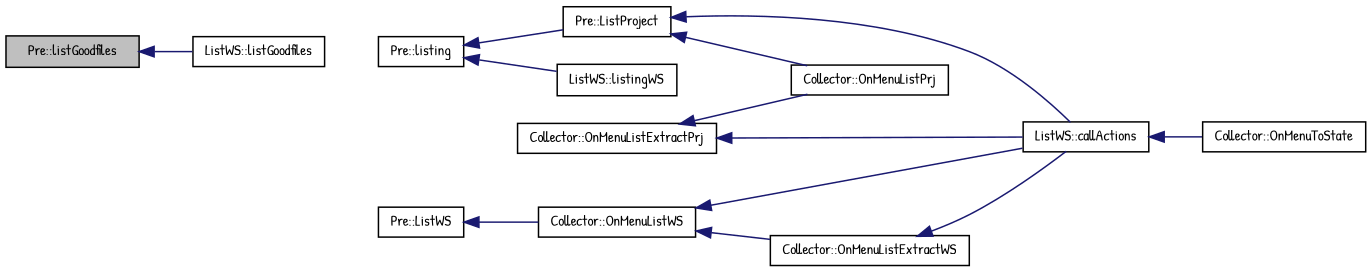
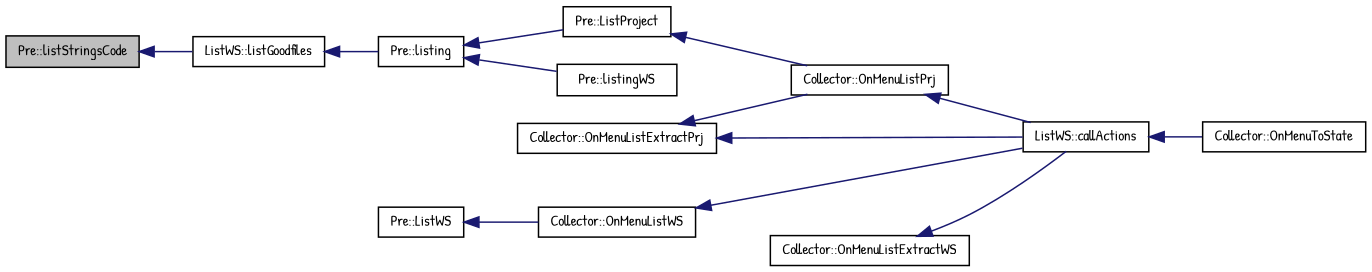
(891, 30) -> (985, 110)
(73, 52) -> (73, 52)
none -> (359, 52)
(617, 80) -> (617, 80)
(741, 236) -> none
